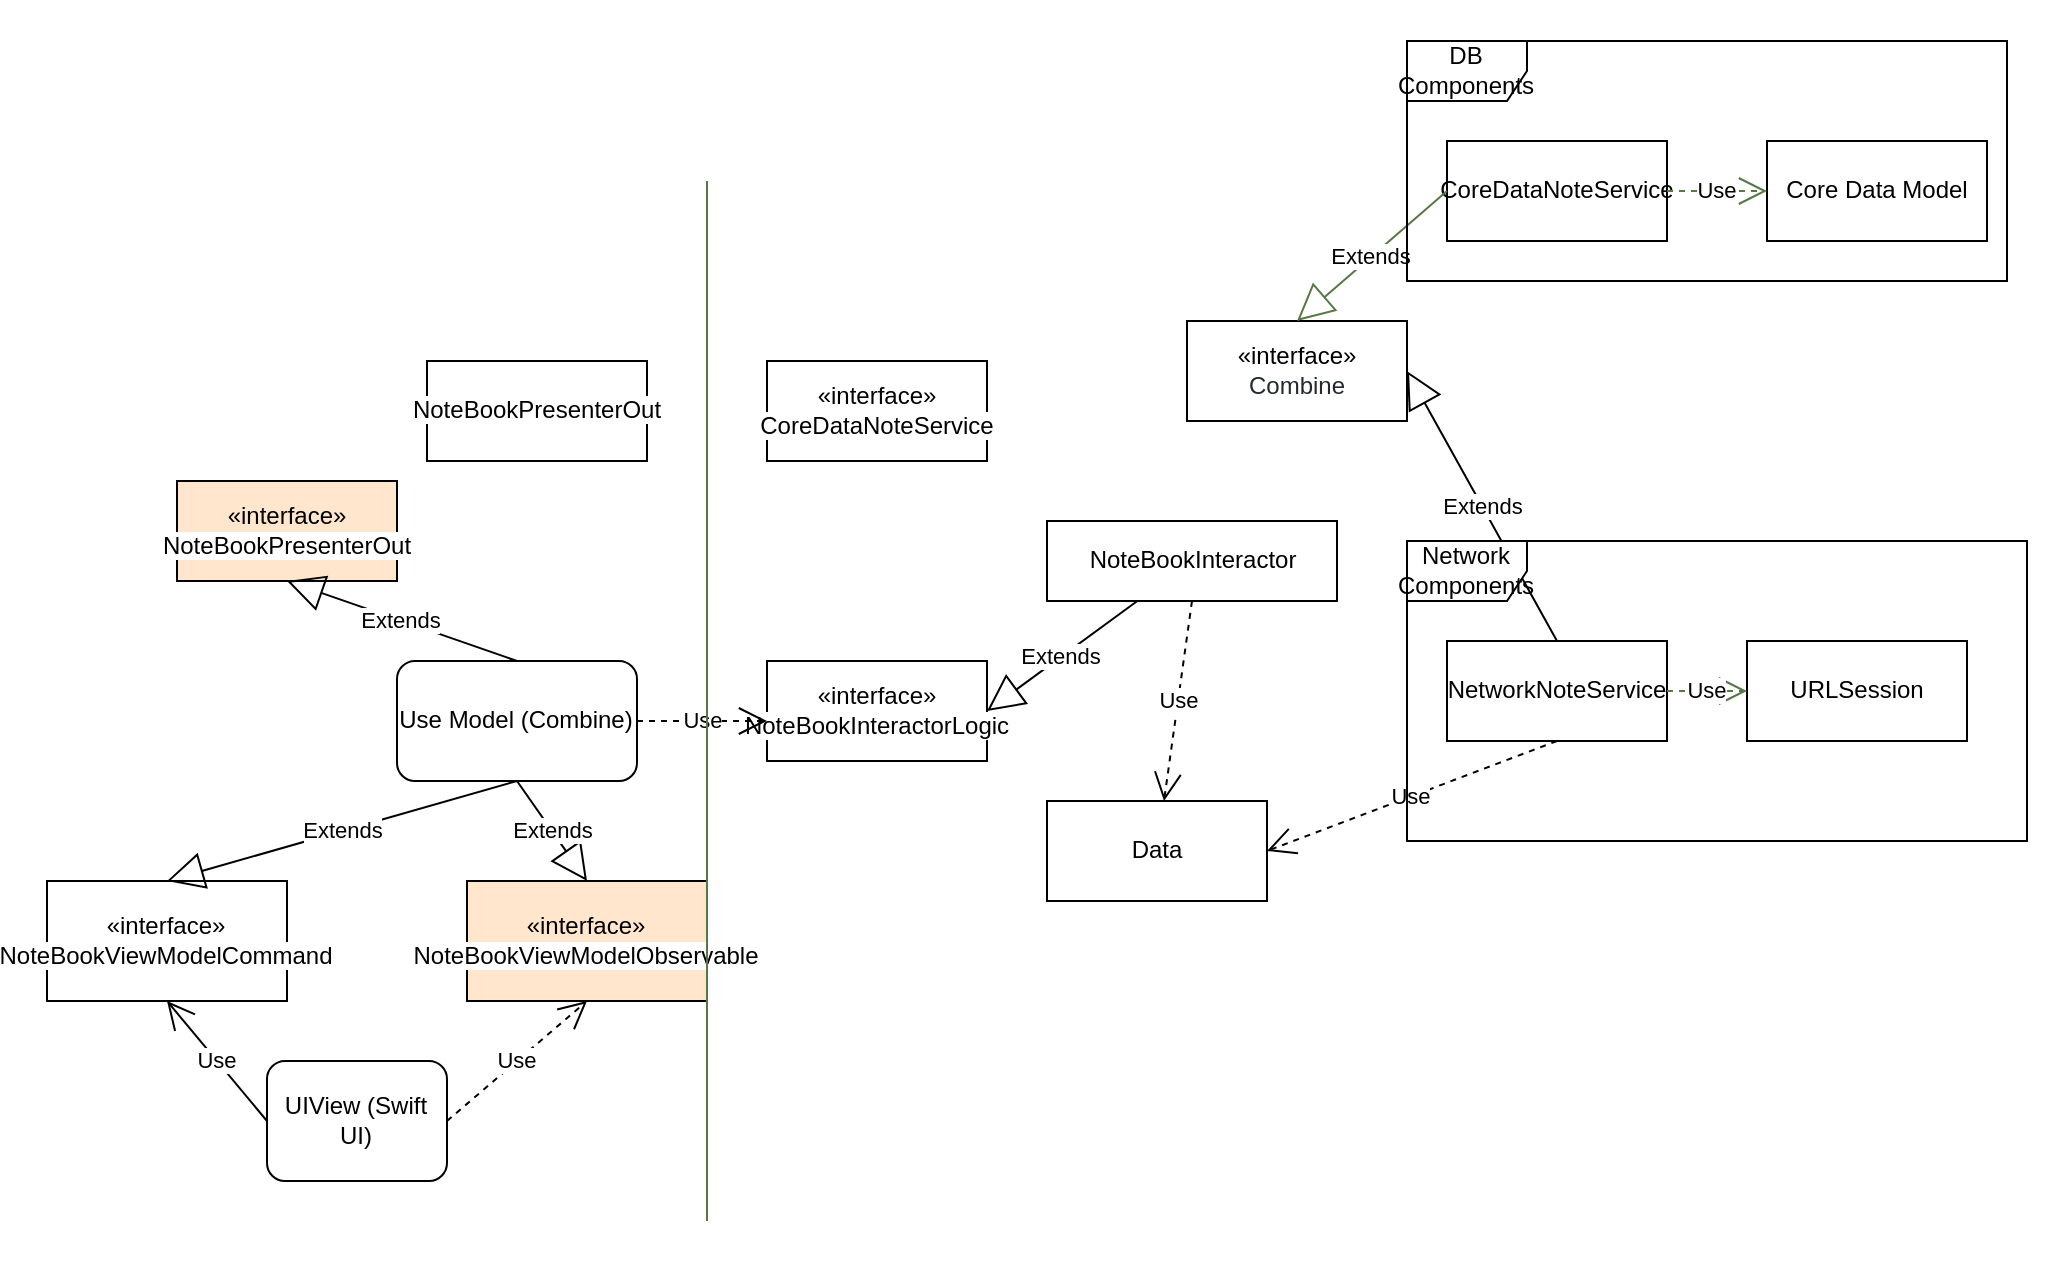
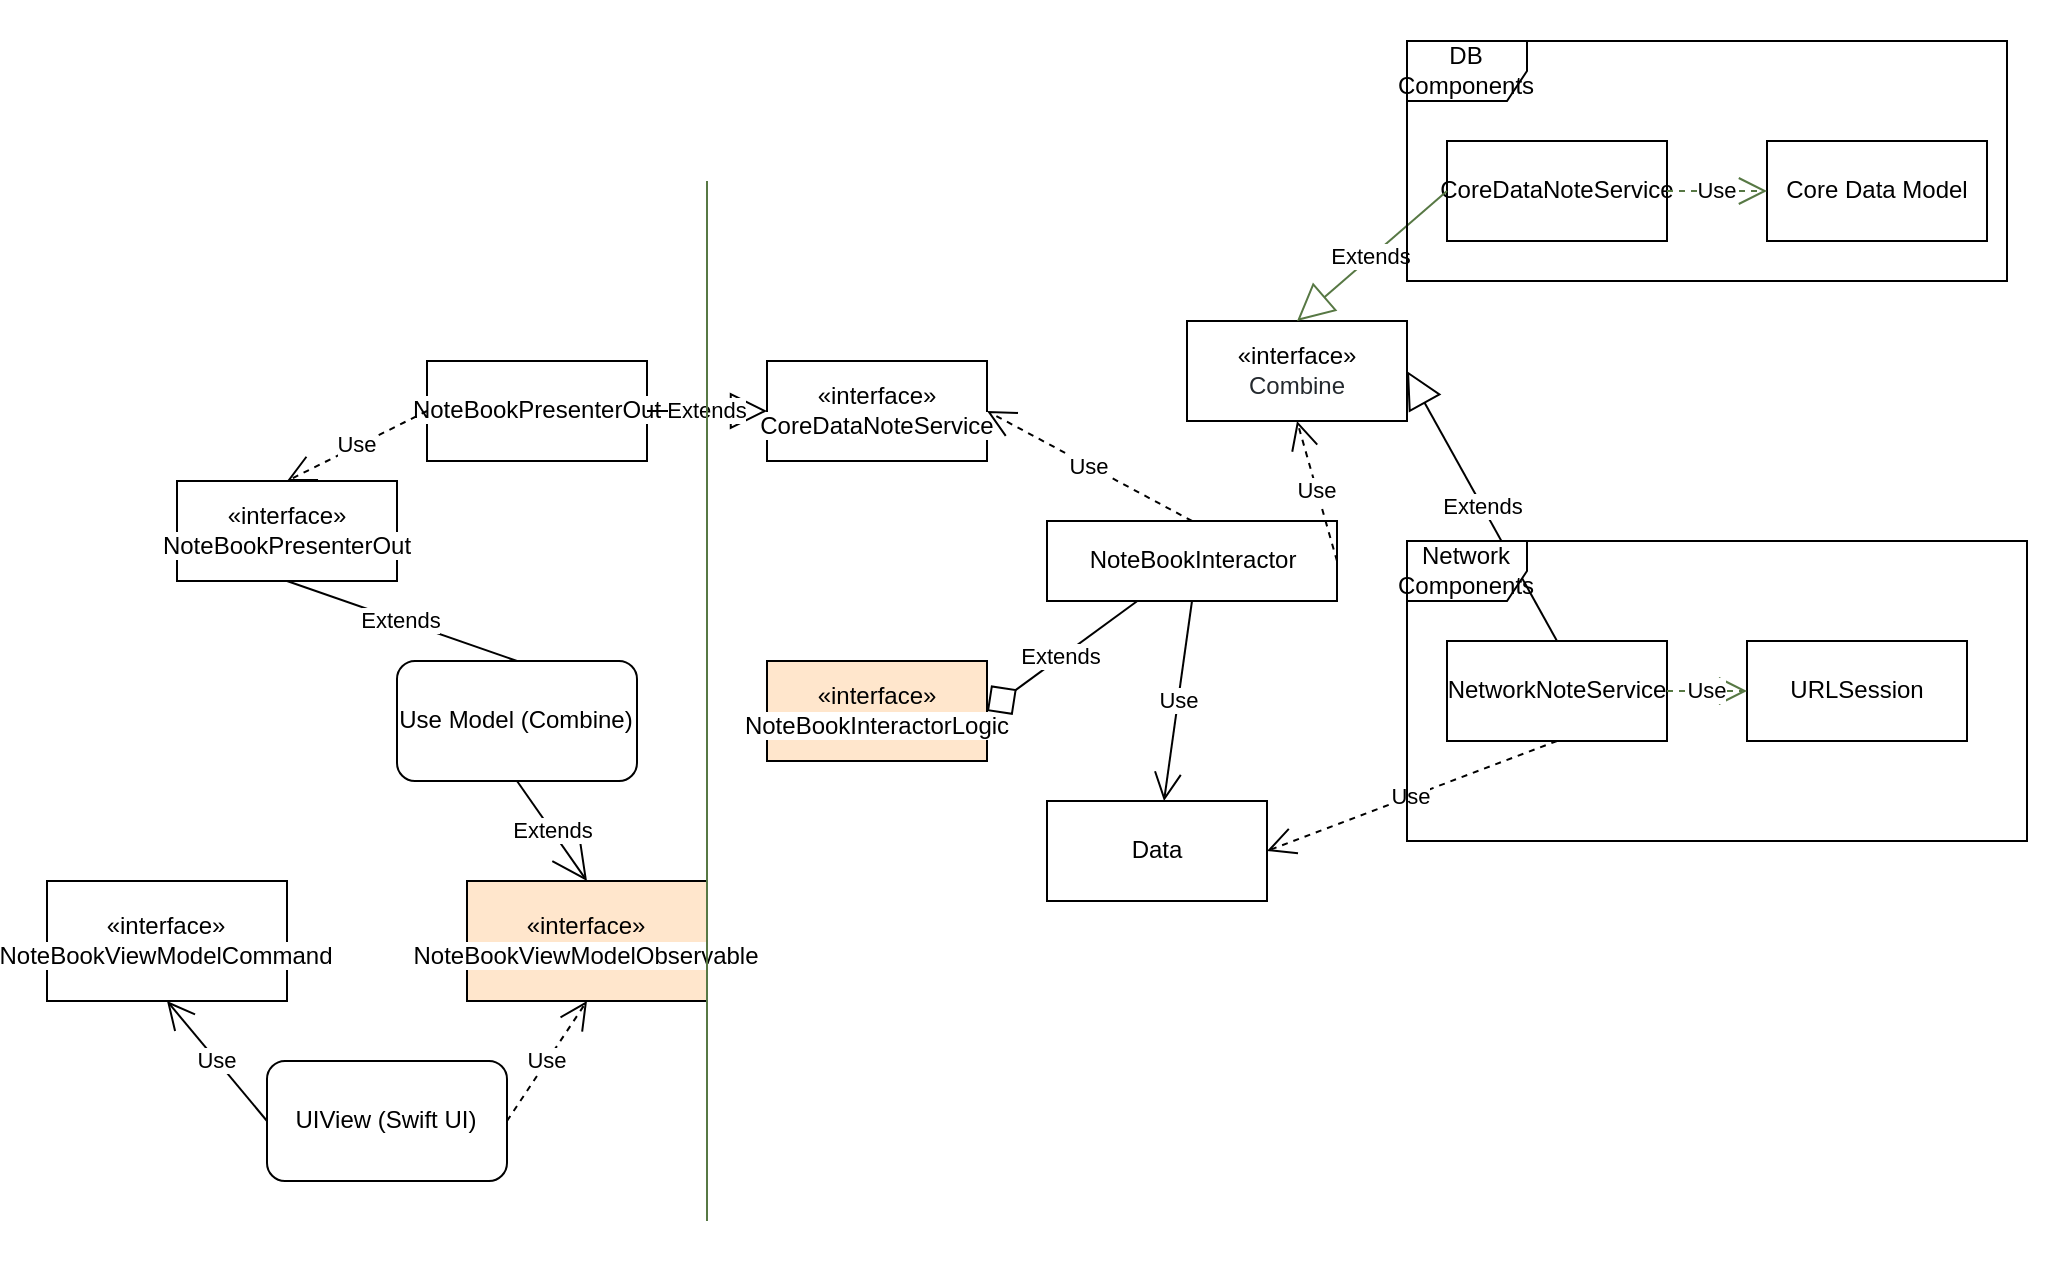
none -> (688, 411)
none -> (359, 445)
none -> (1309, 463)
none -> (1091, 467)
(287, 531) -> (287, 531)
(322, 593) -> (305, 587)
(1186, 645) -> (1186, 645)
(1018, 688) -> (1017, 689)
(877, 711) -> (877, 711)
(699, 721) -> none
(449, 801) -> none
(565, 850) -> (574, 863)
(357, 1121) -> (387, 1121)
